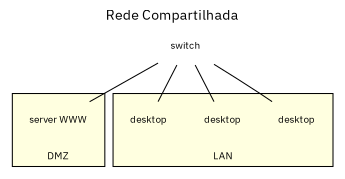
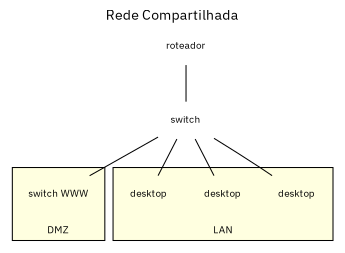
none -> (186, 46)
(59, 120) -> (59, 194)
